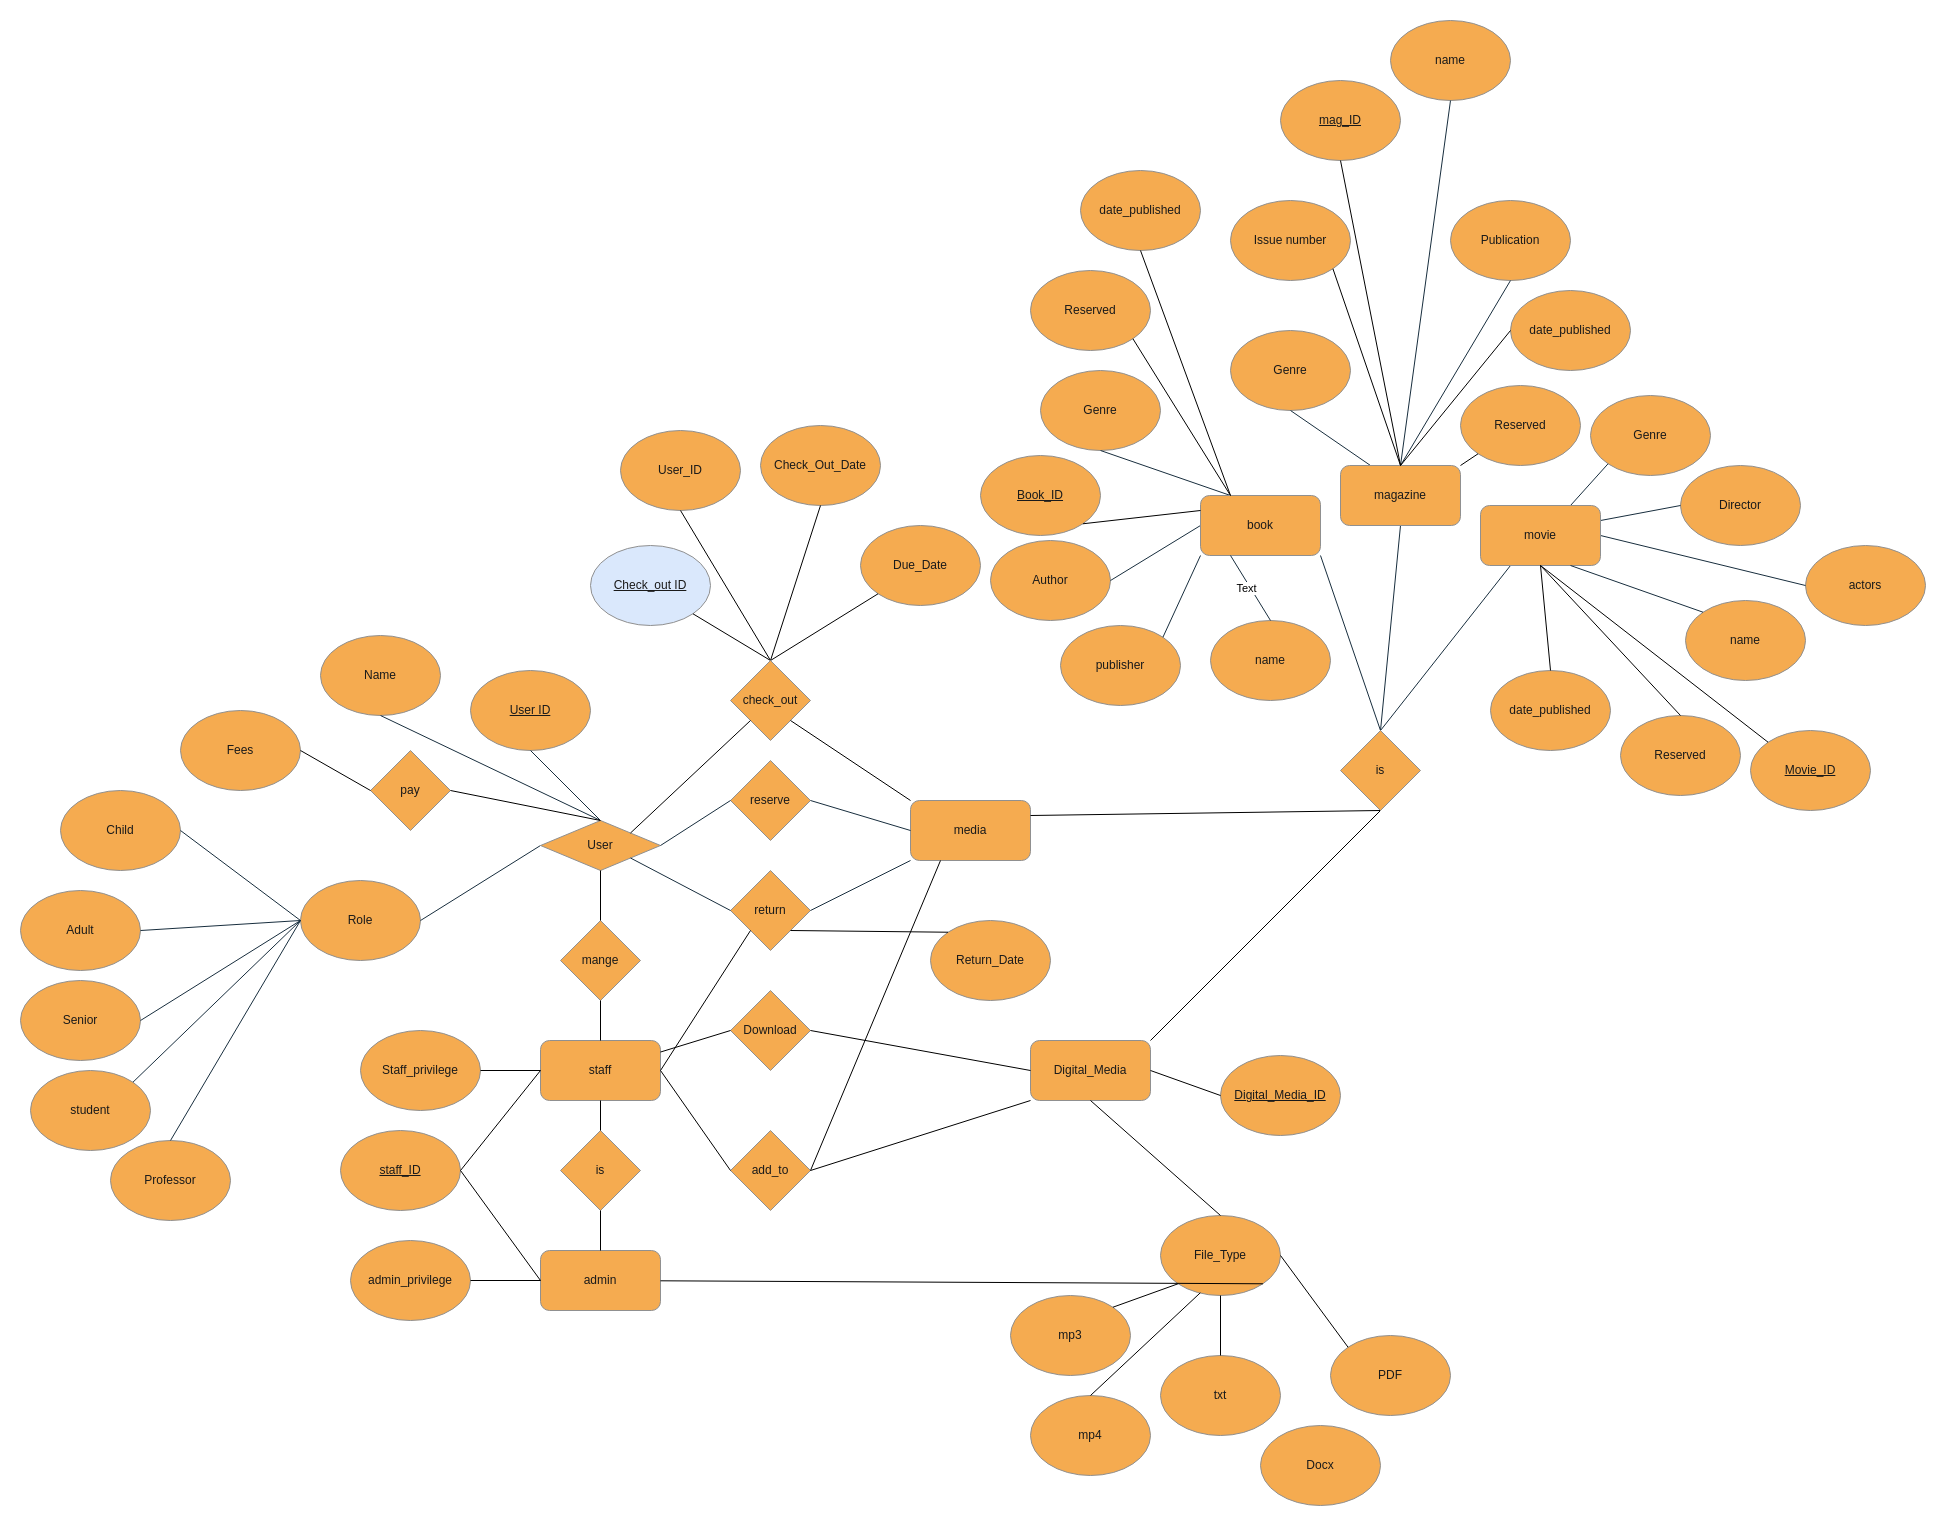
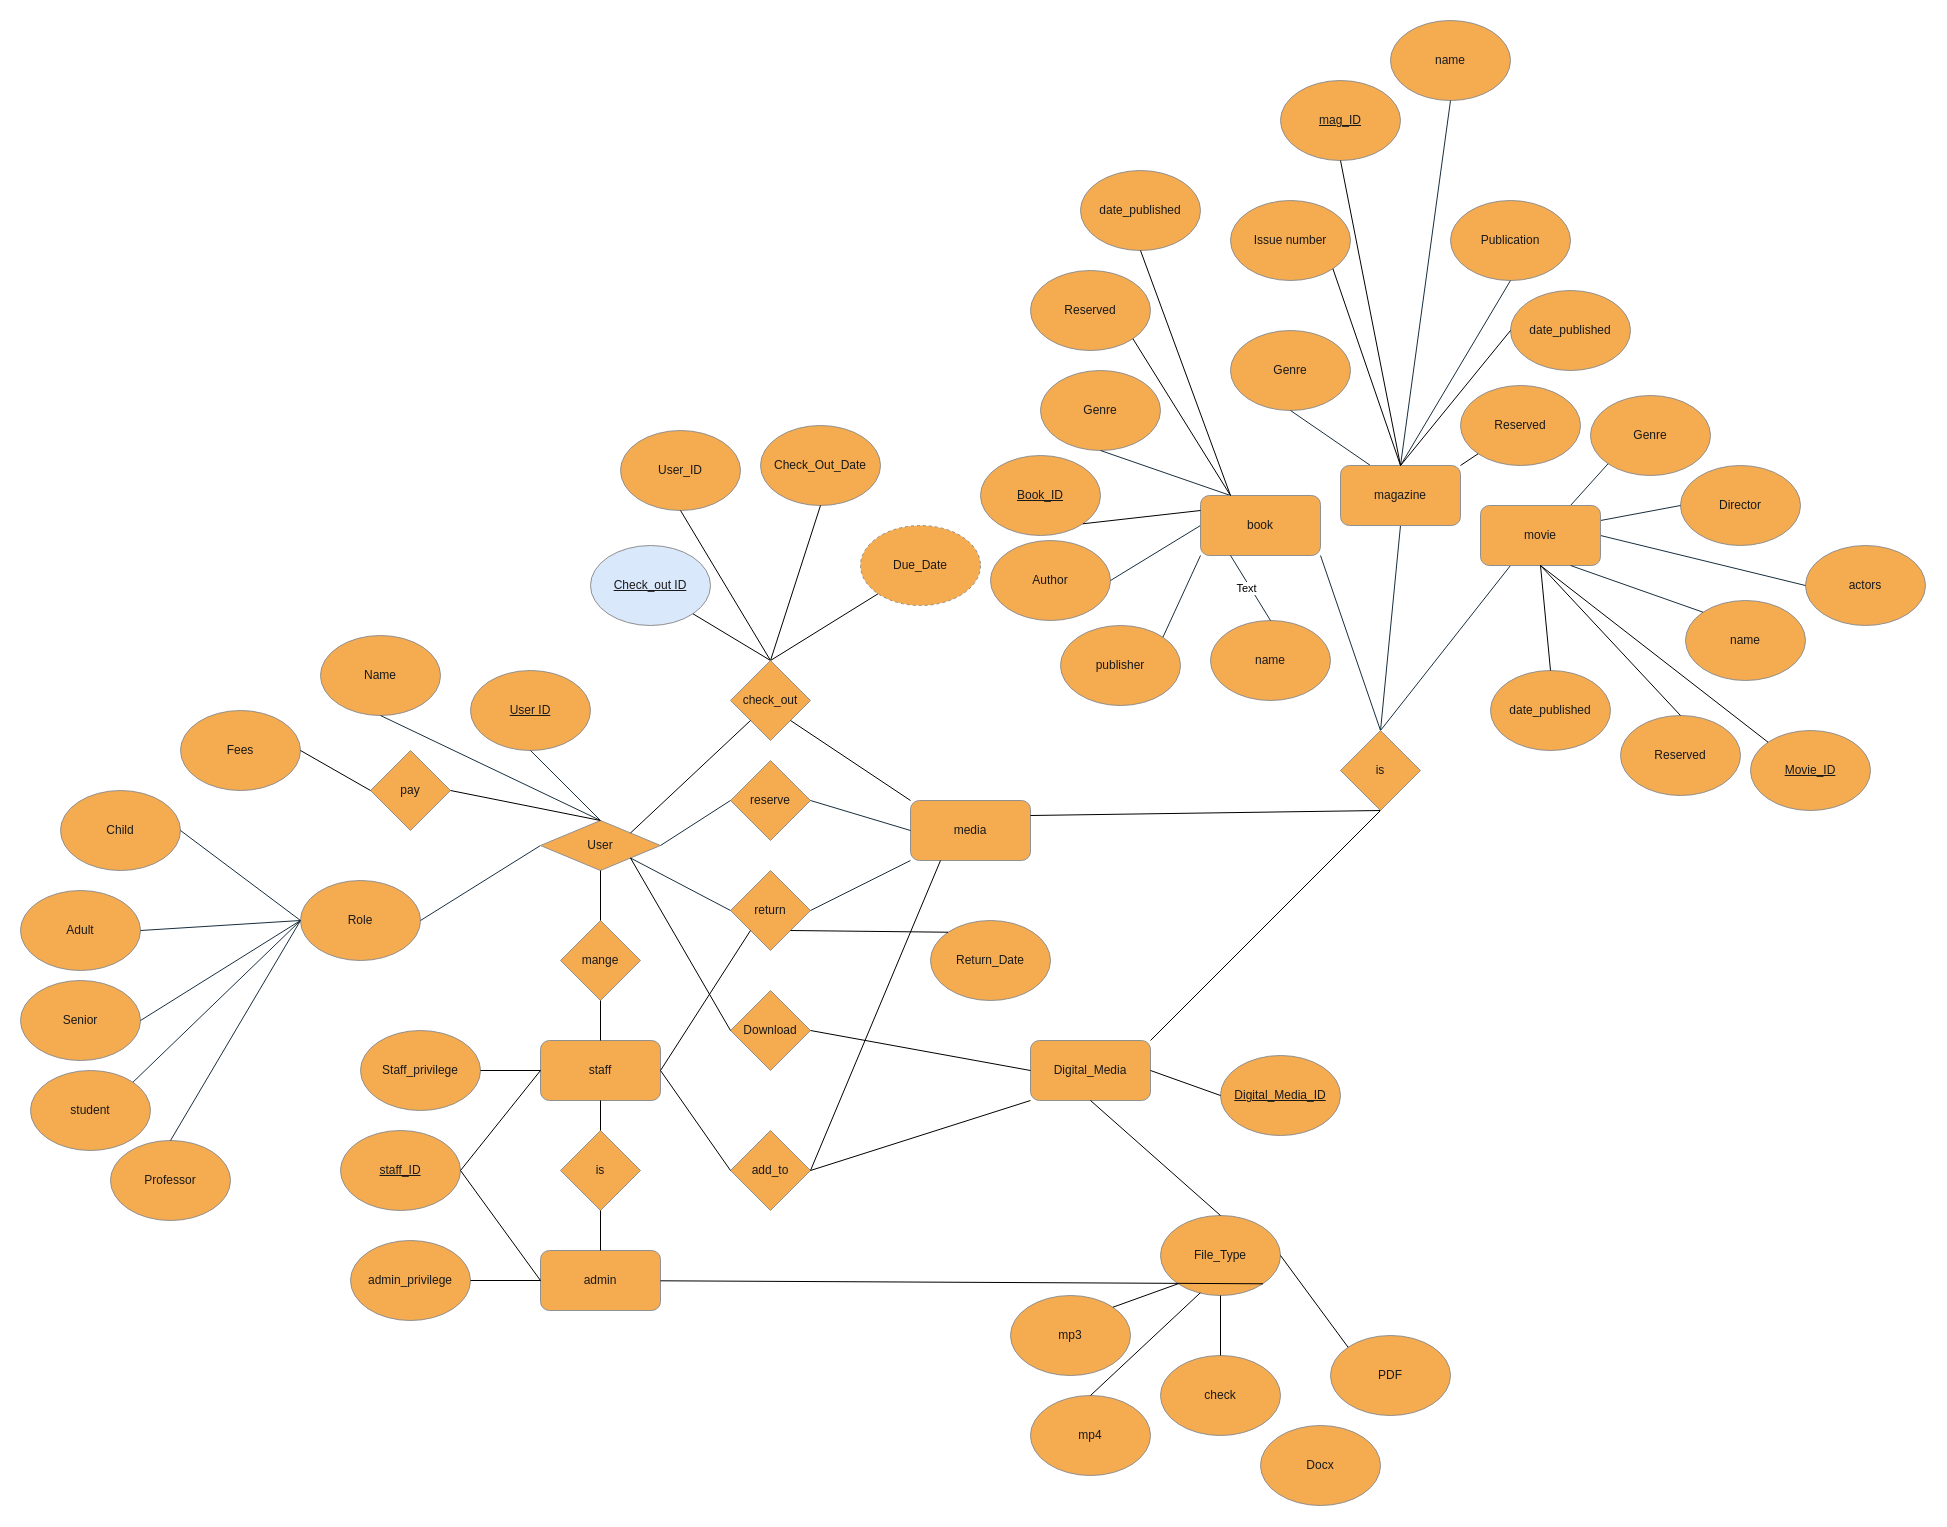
(921, 566) -> (921, 566)
(696, 1041) -> (681, 946)
(1221, 1396) -> (1221, 1396)
